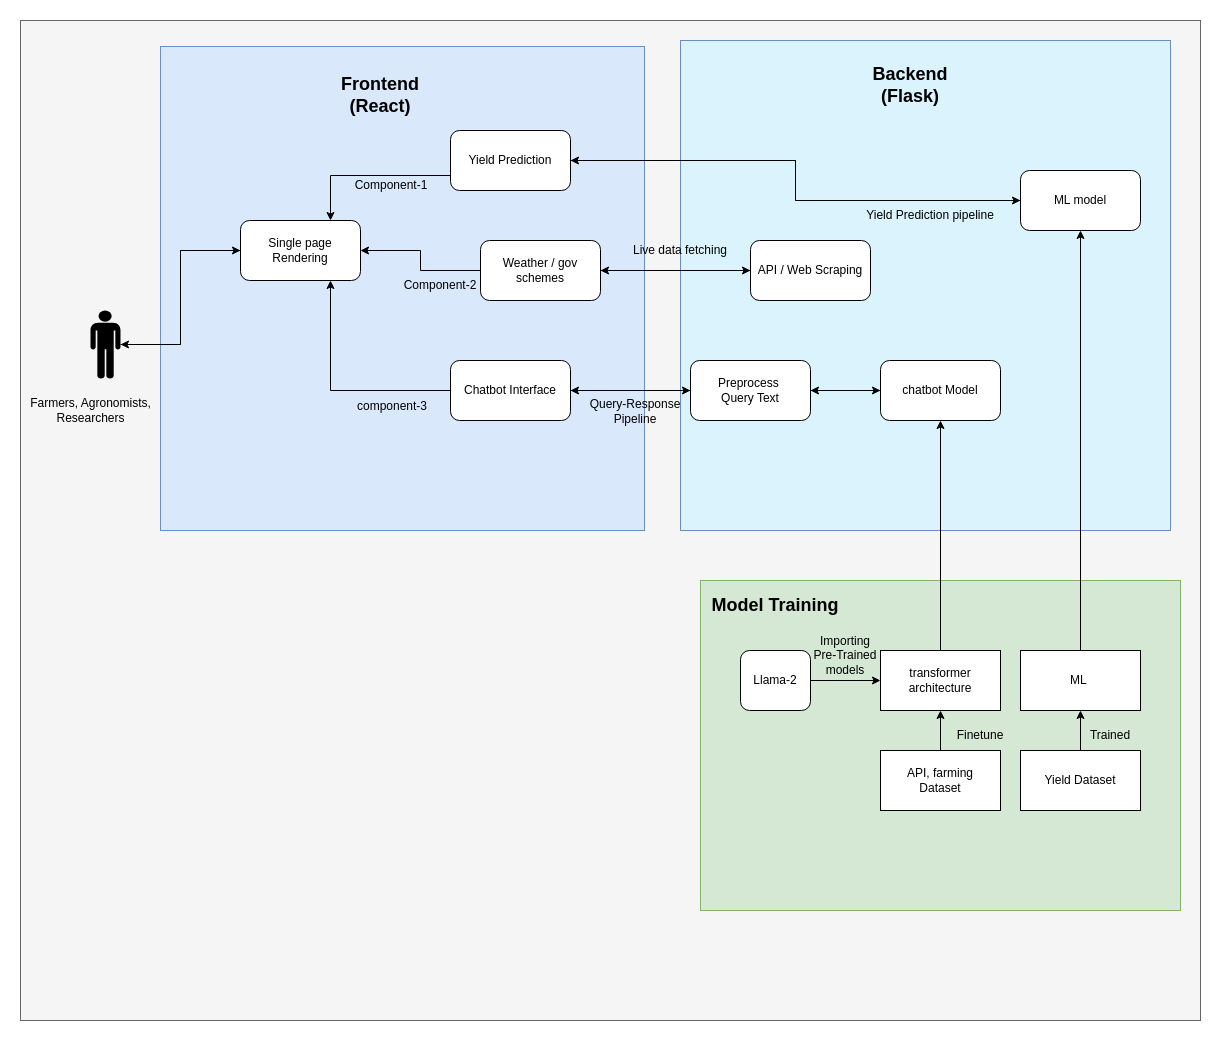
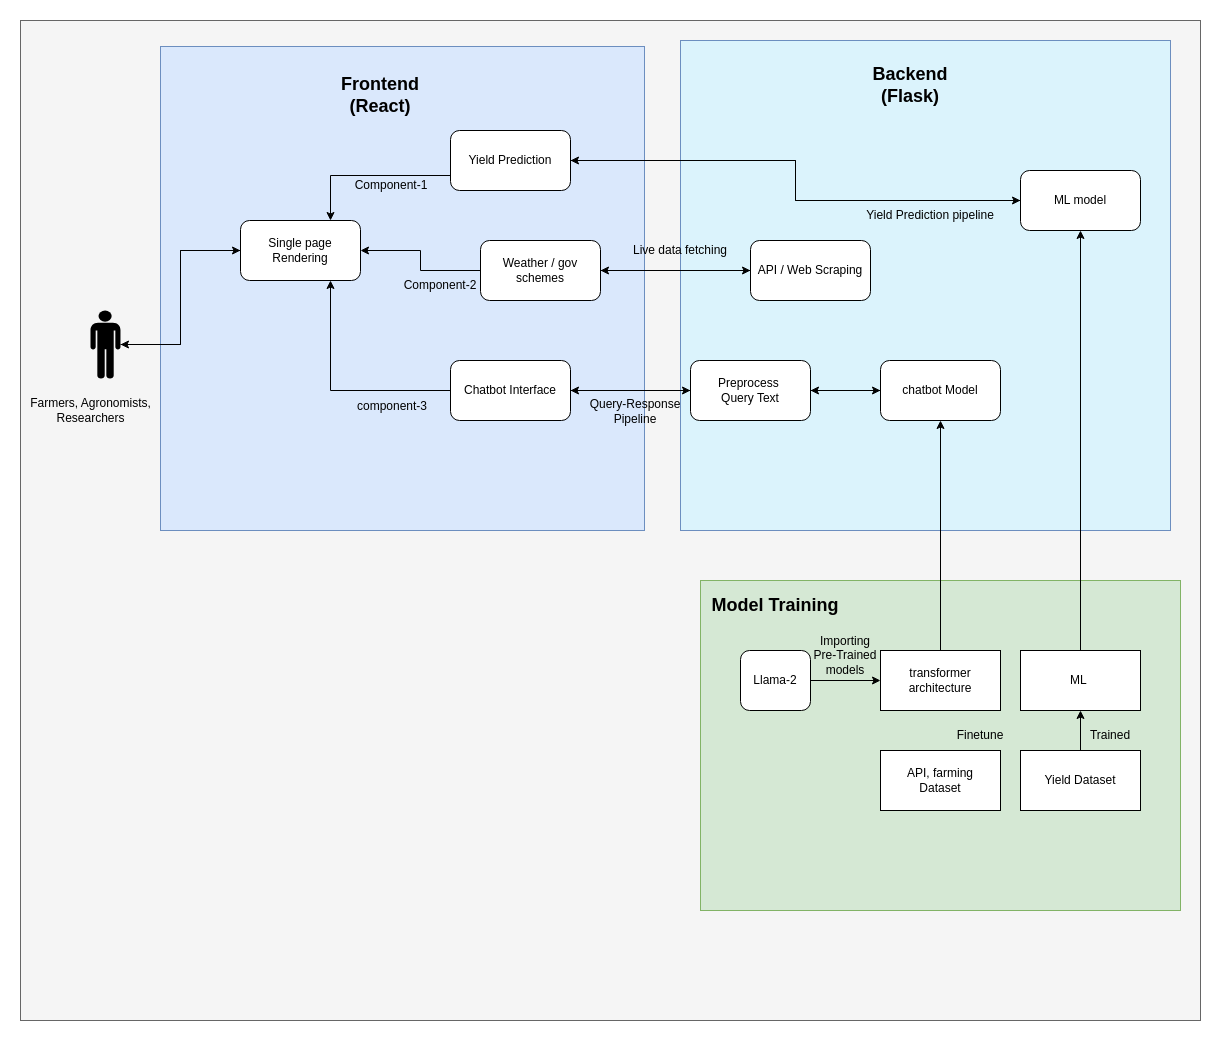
(941, 734) -> none
